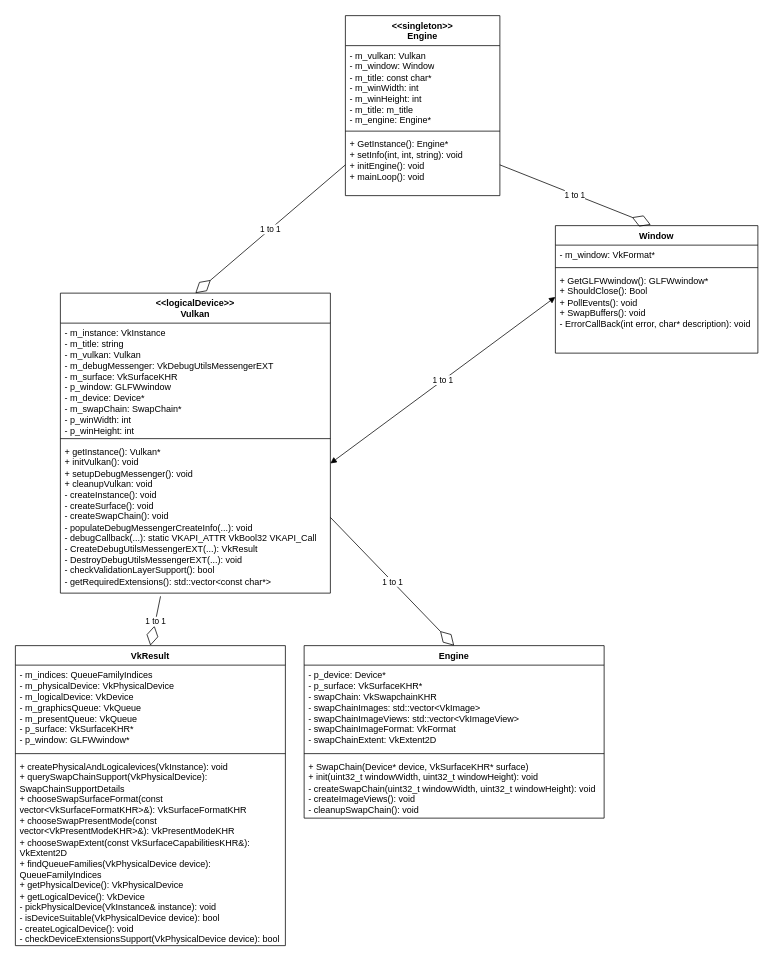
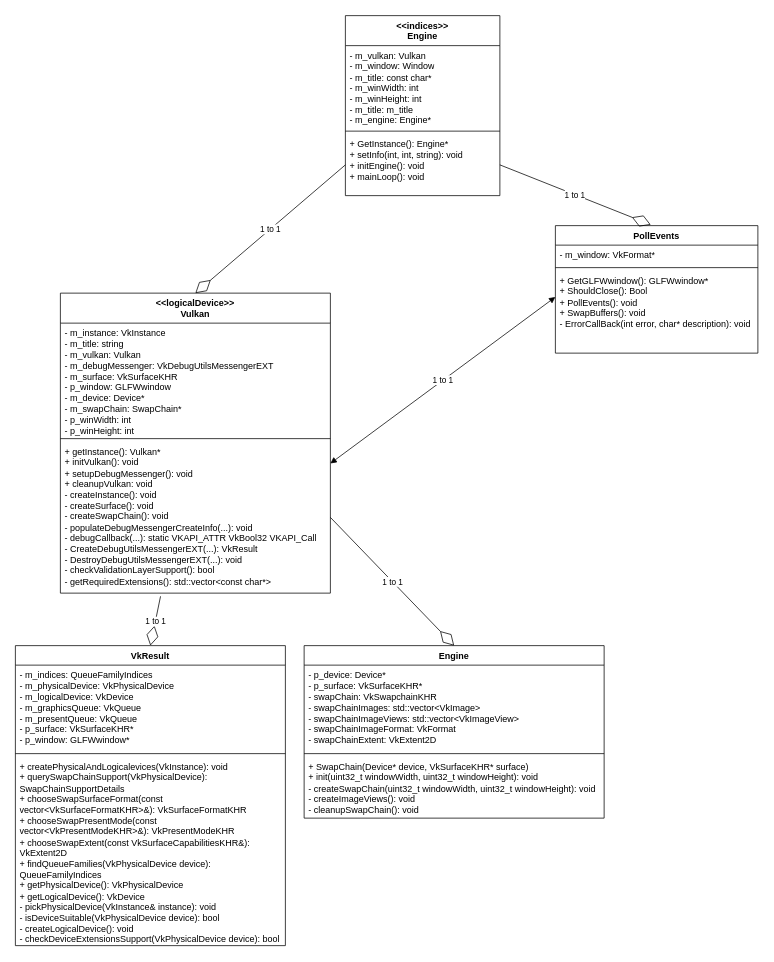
(423, 31) -> (423, 31)
(657, 236) -> (657, 236)
